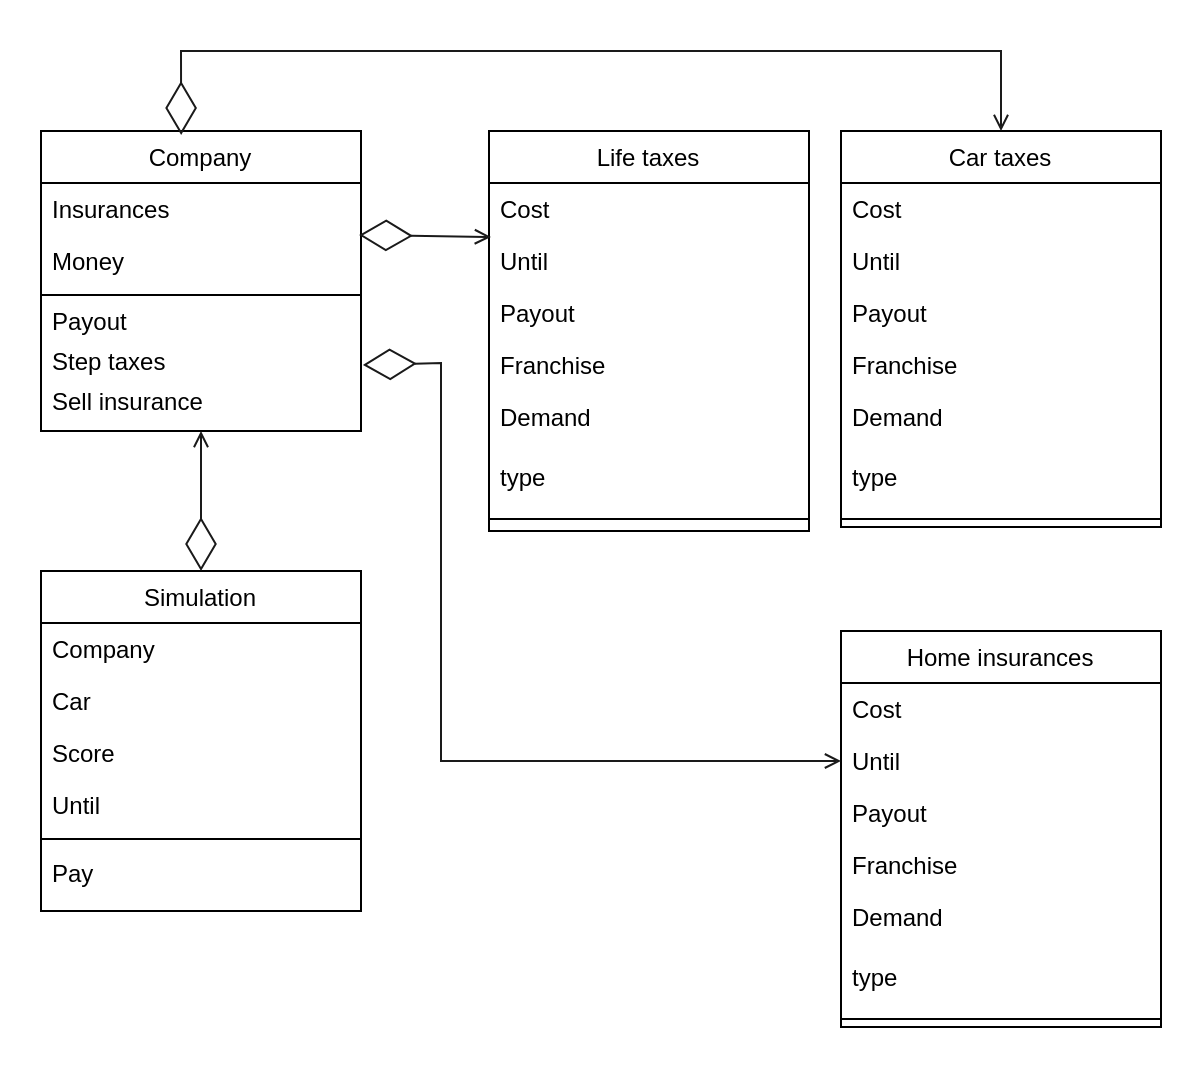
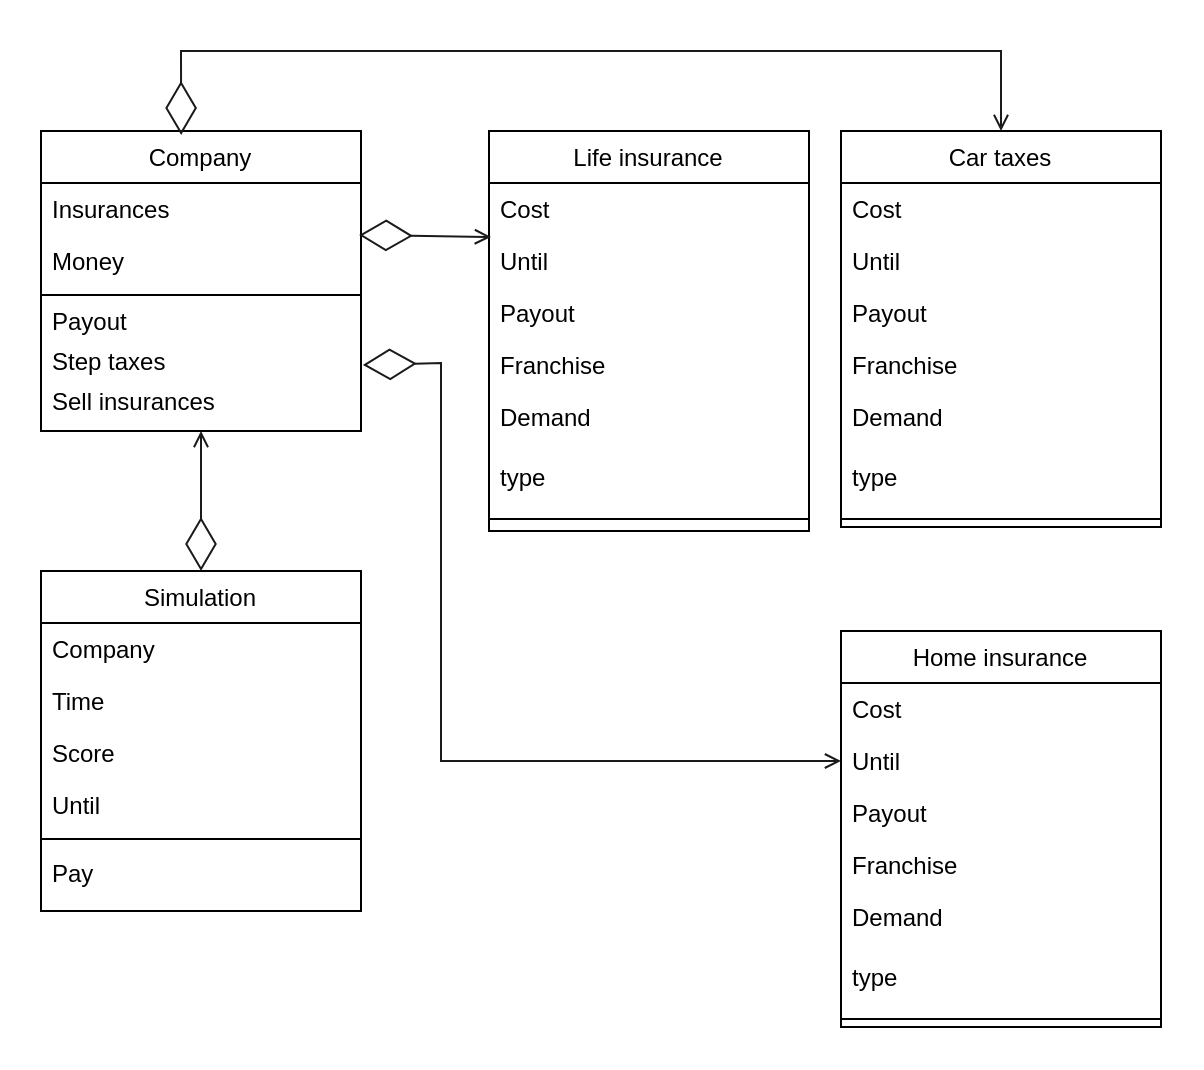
(648, 158) -> (648, 158)
(135, 403) -> (141, 403)
(1000, 658) -> (1000, 658)
(72, 702) -> (76, 702)
